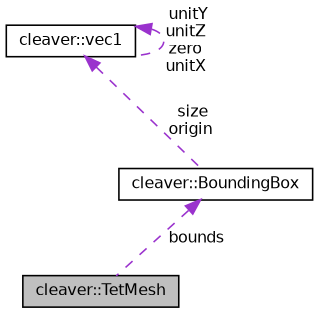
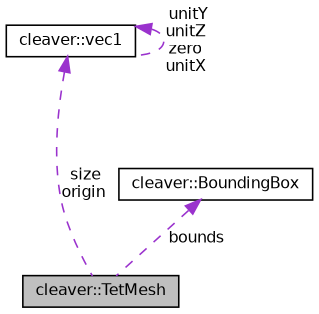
(149, 118) -> (58, 177)
